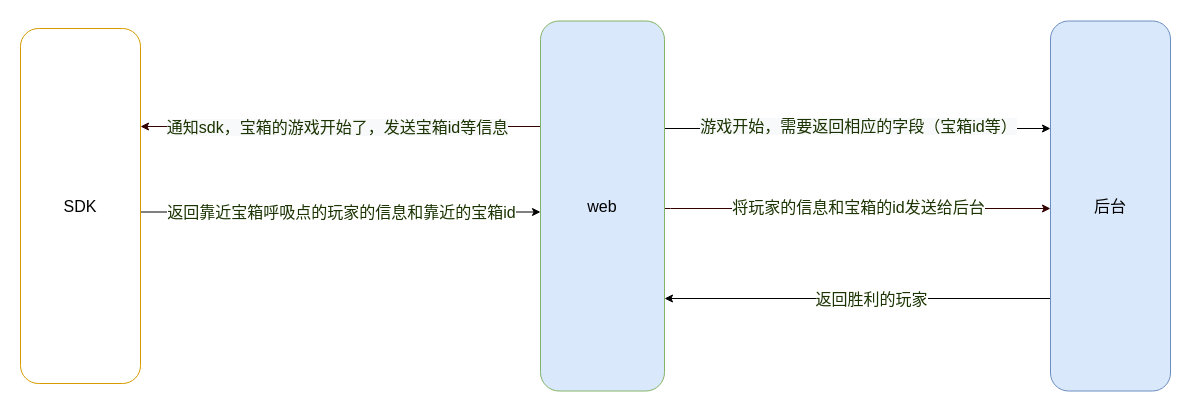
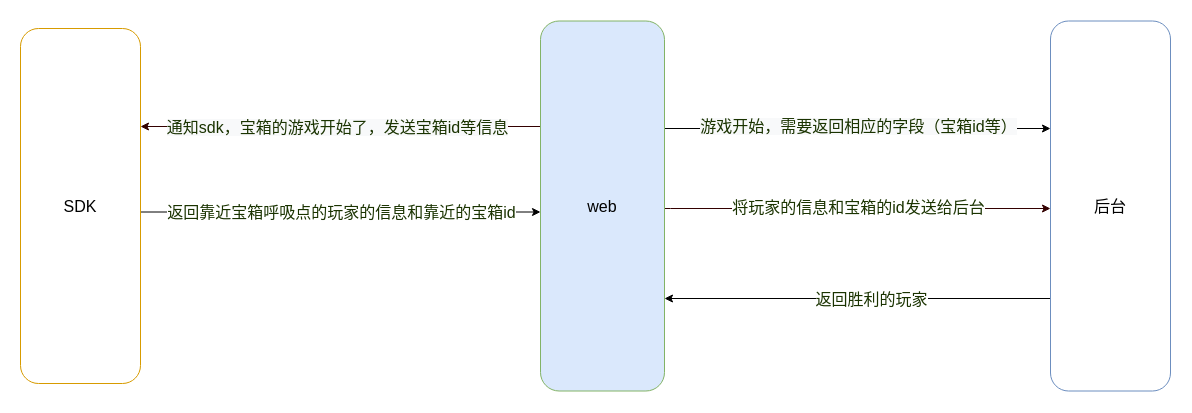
(1111, 206) -> (1111, 206)
